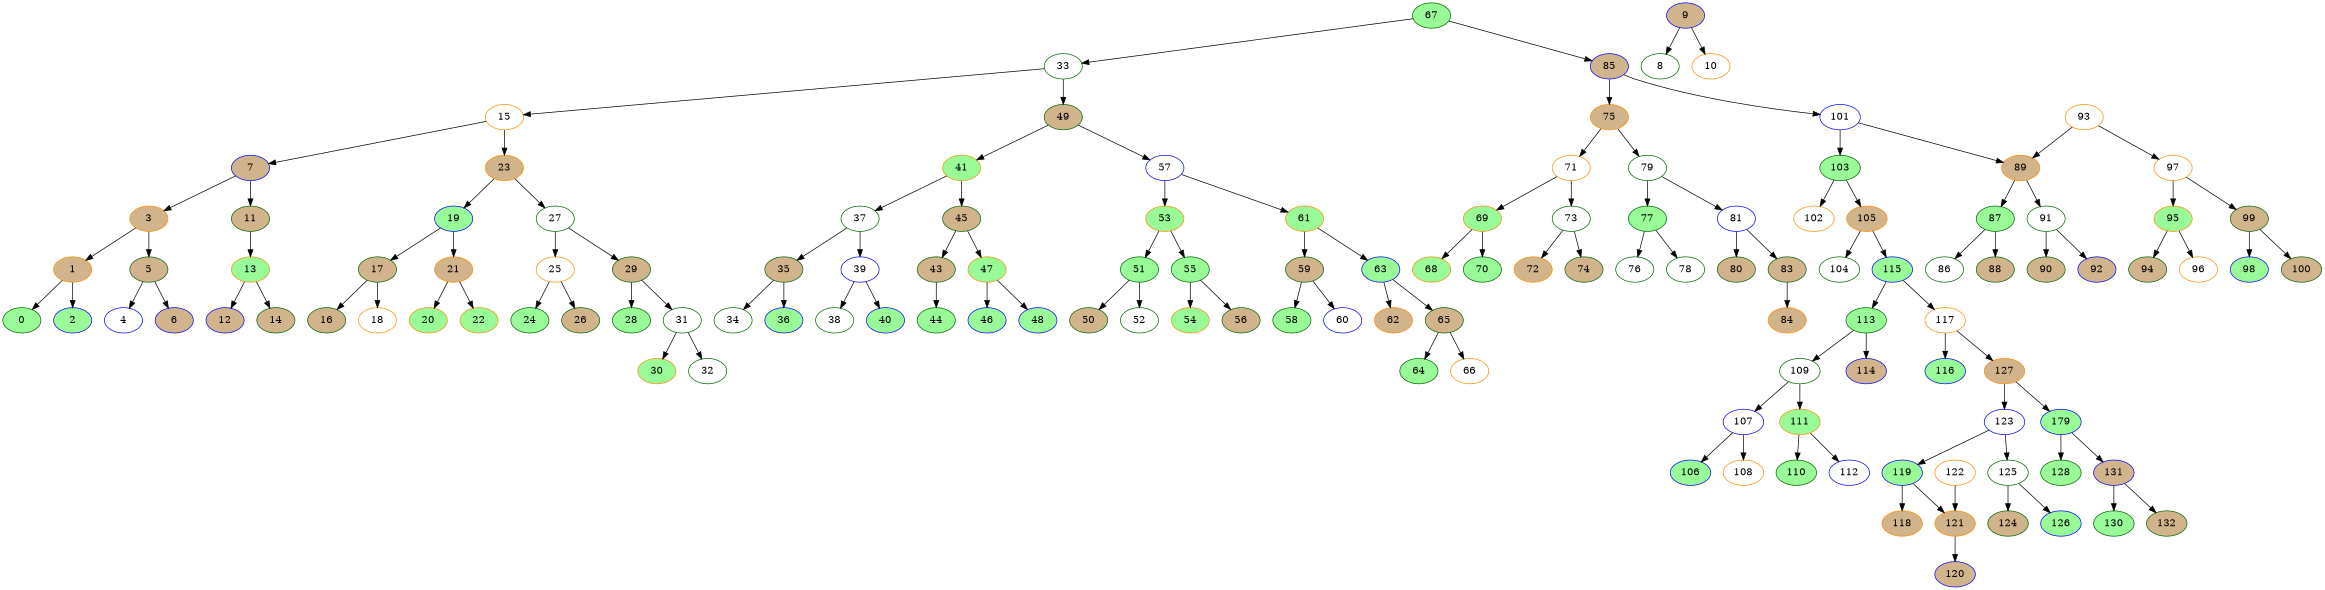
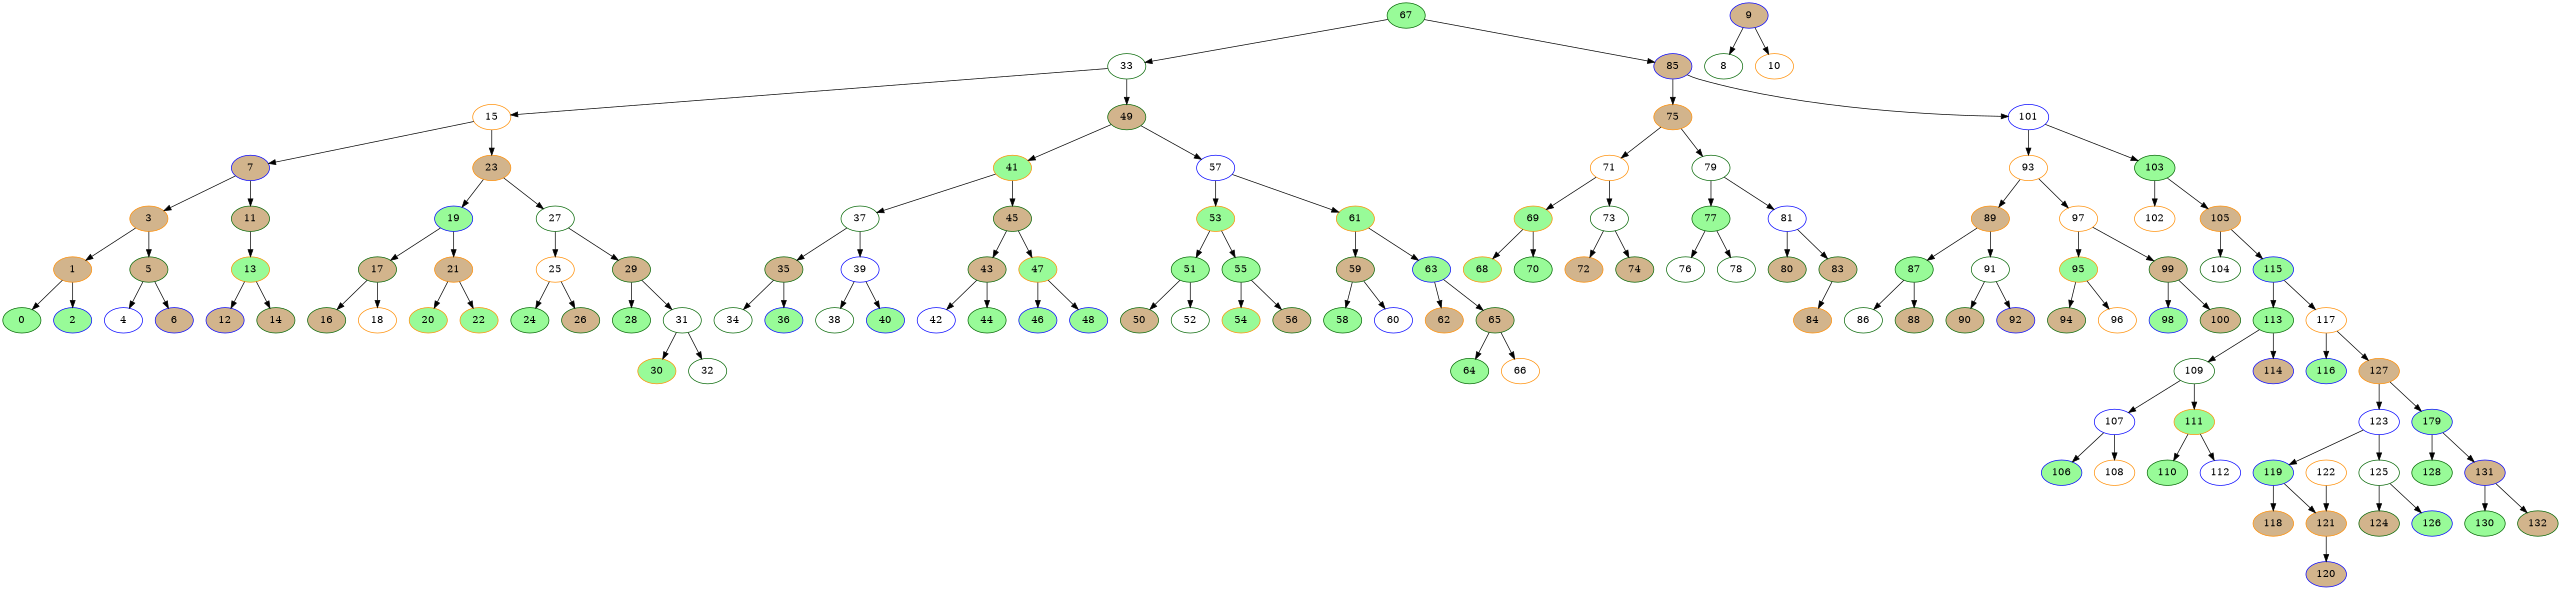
(1927, 142) -> (2028, 139)
none -> (936, 320)
